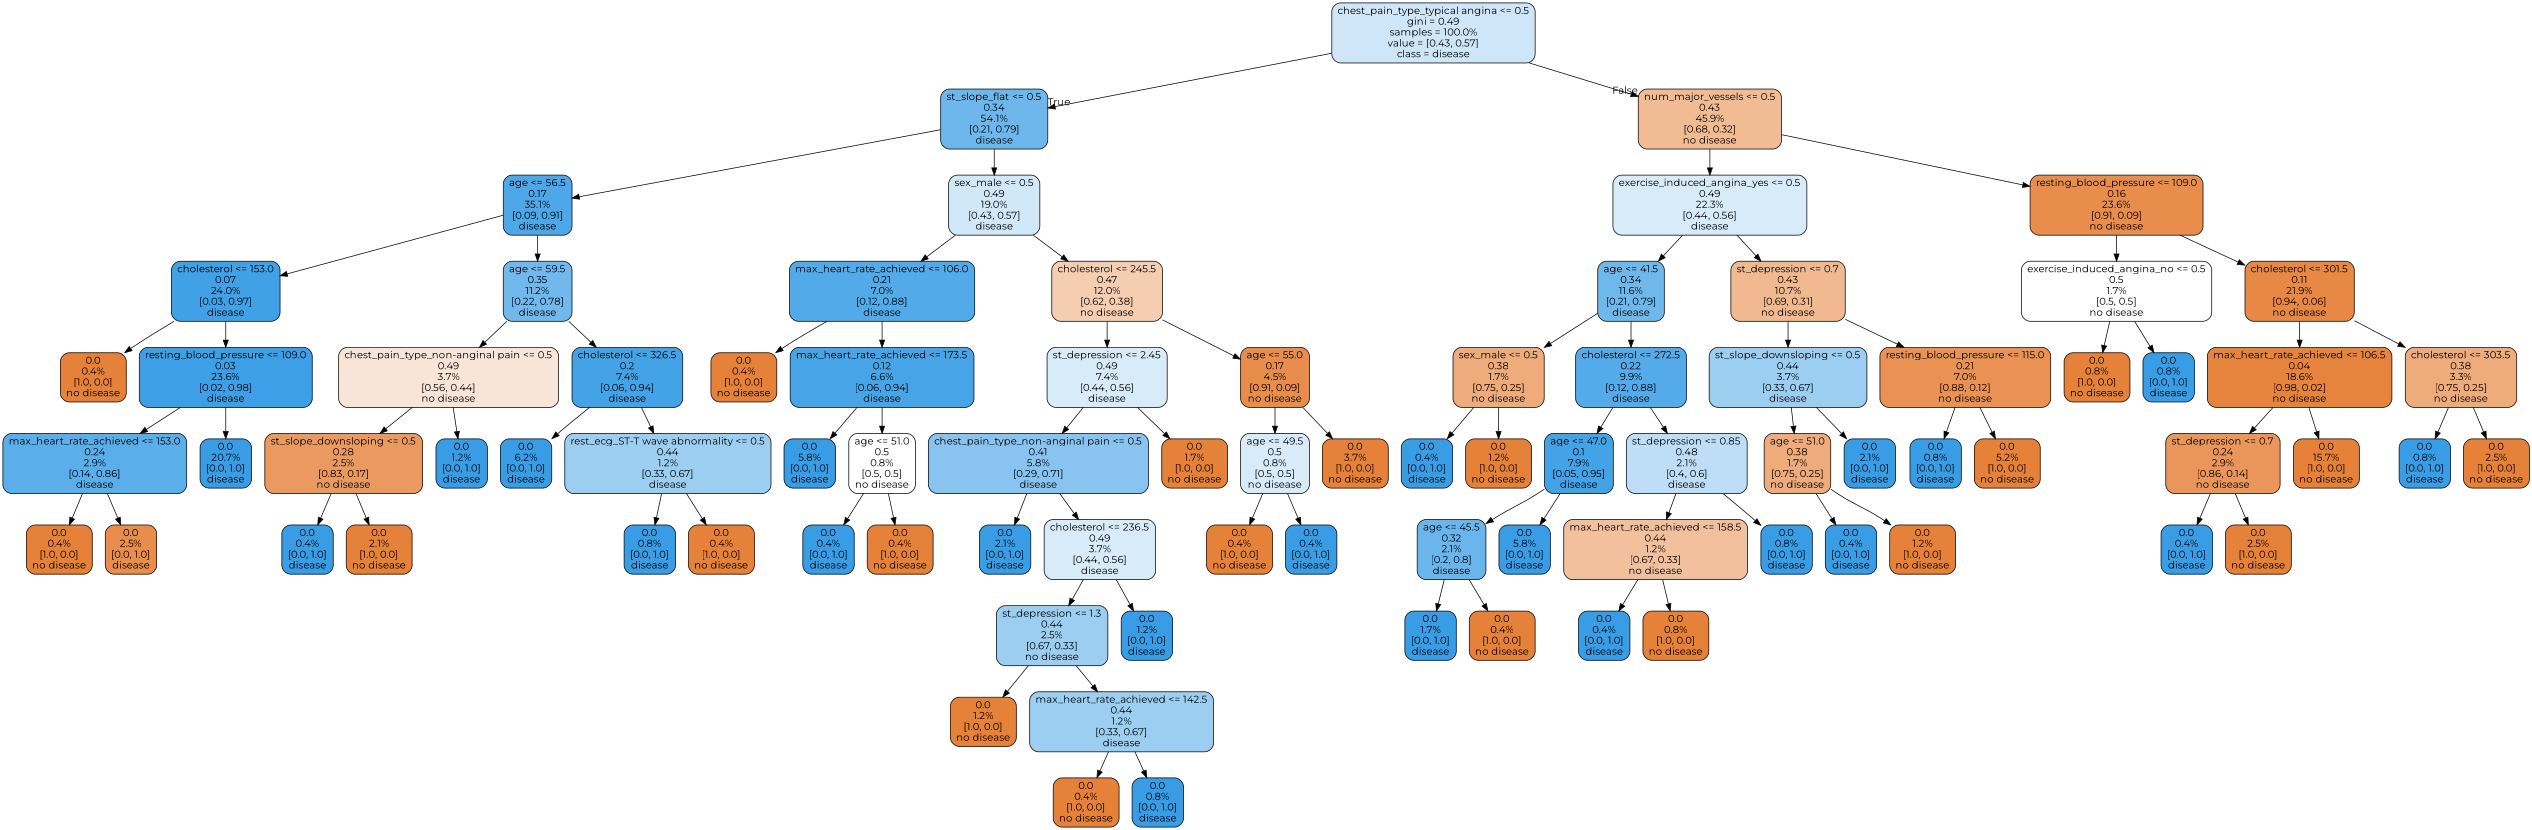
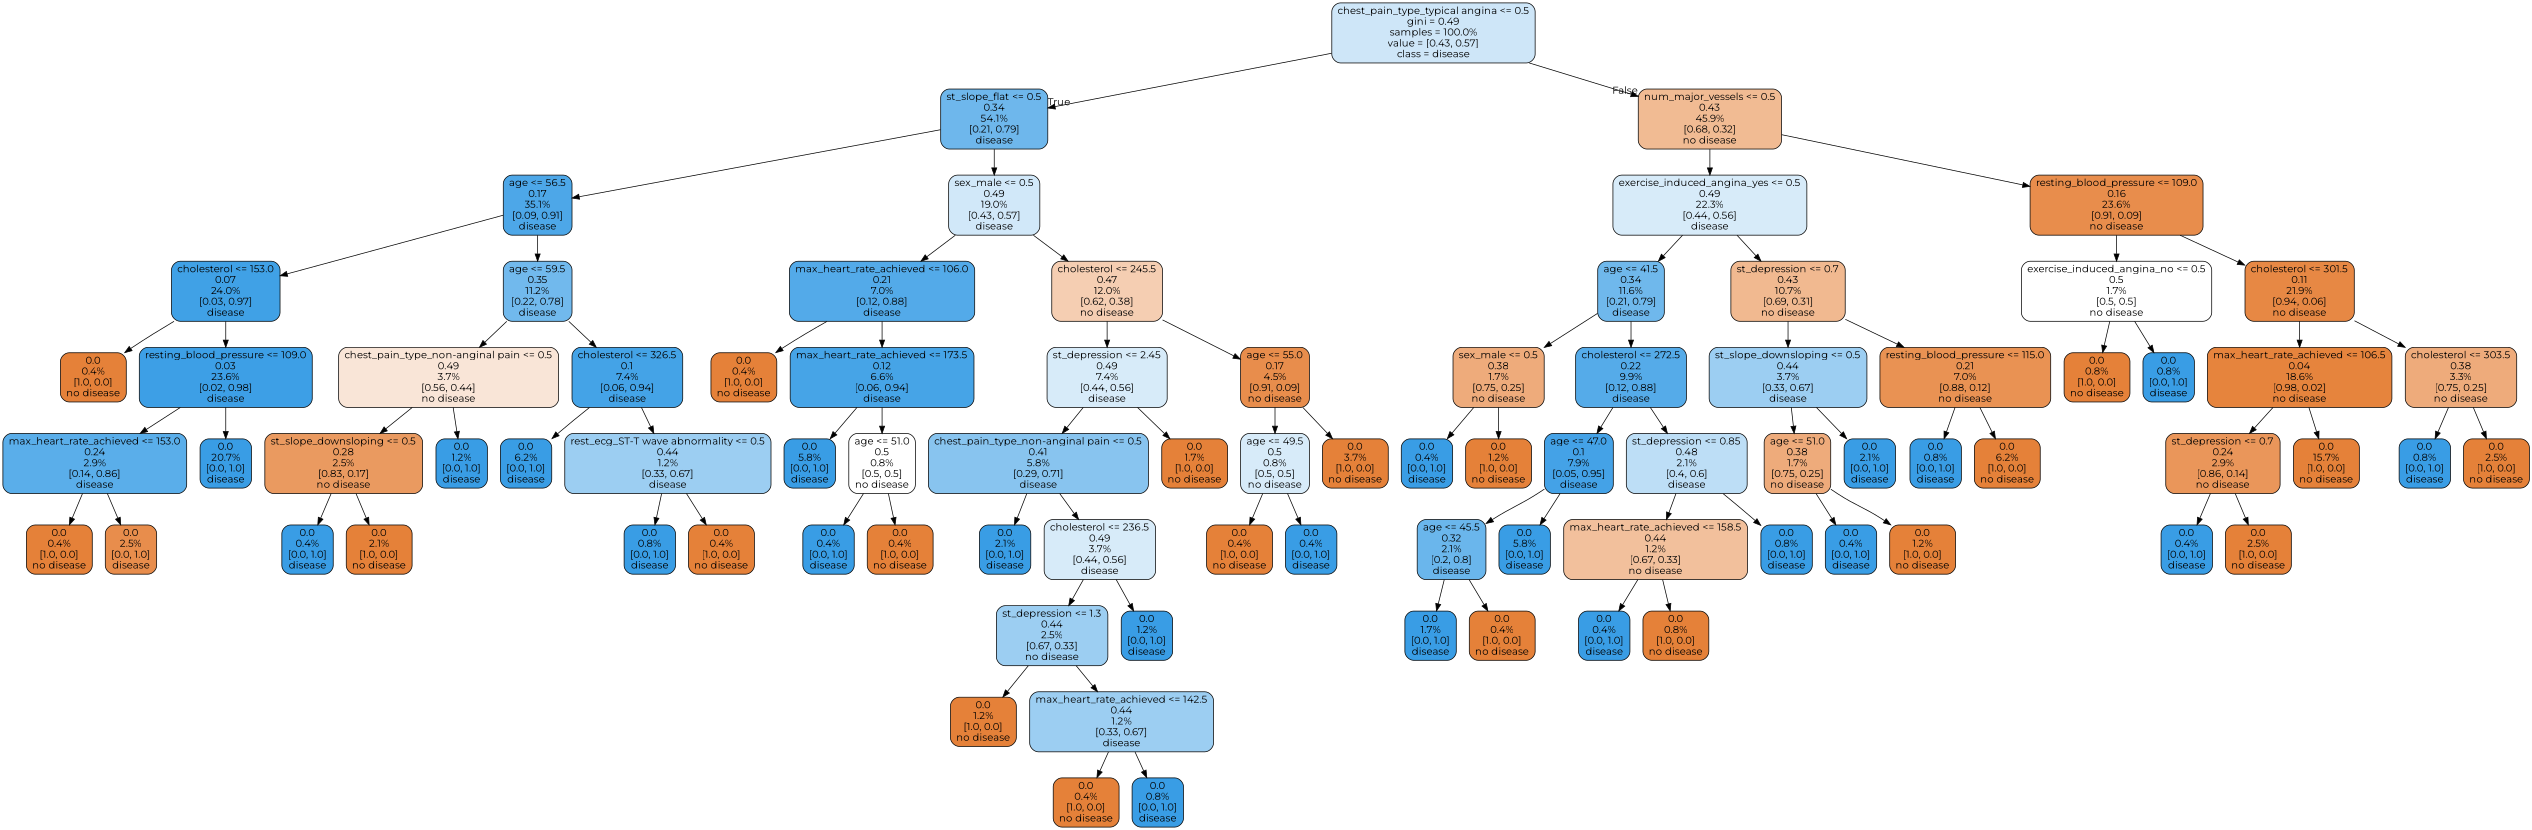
(627, 377) -> (627, 377)
(2007, 463) -> (2007, 463)
